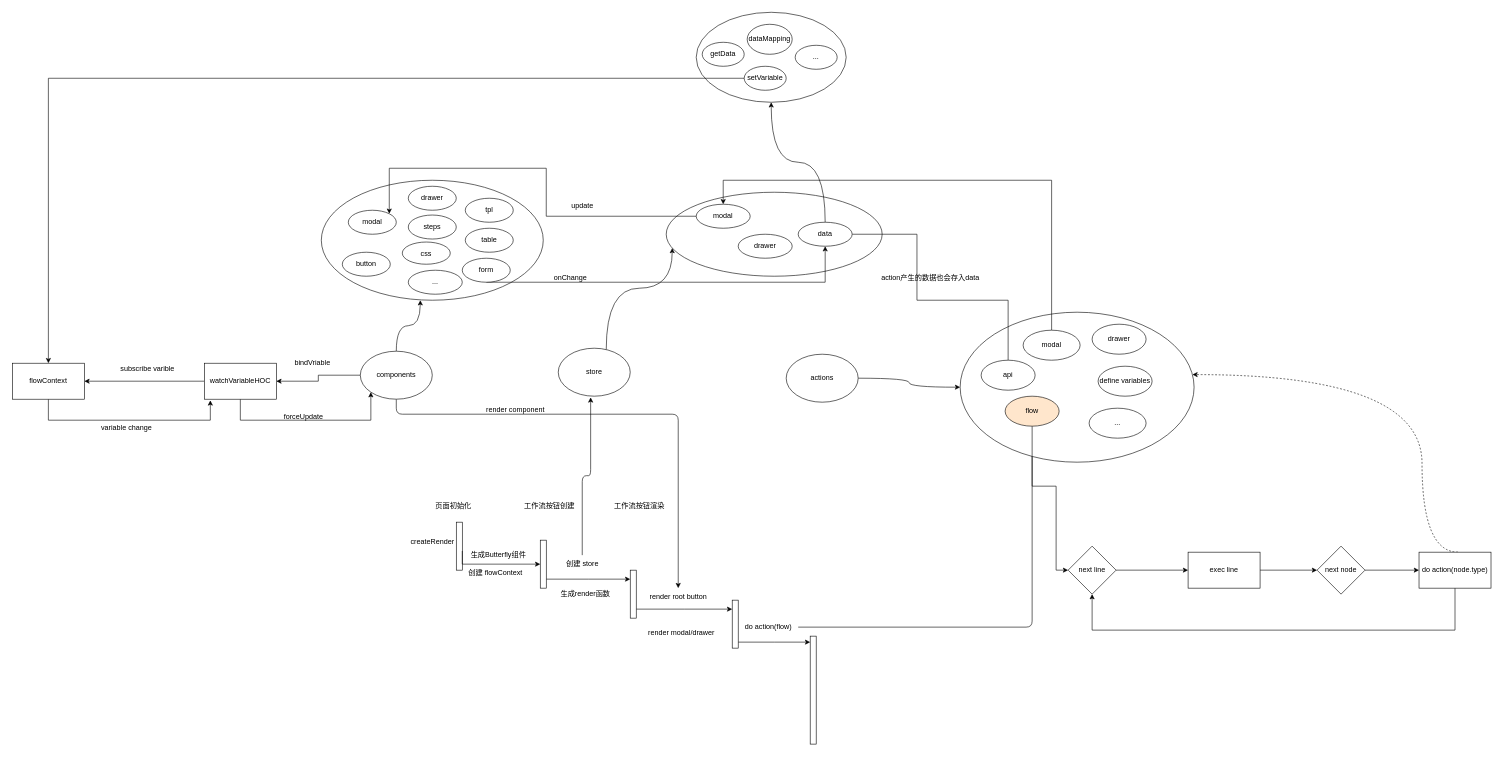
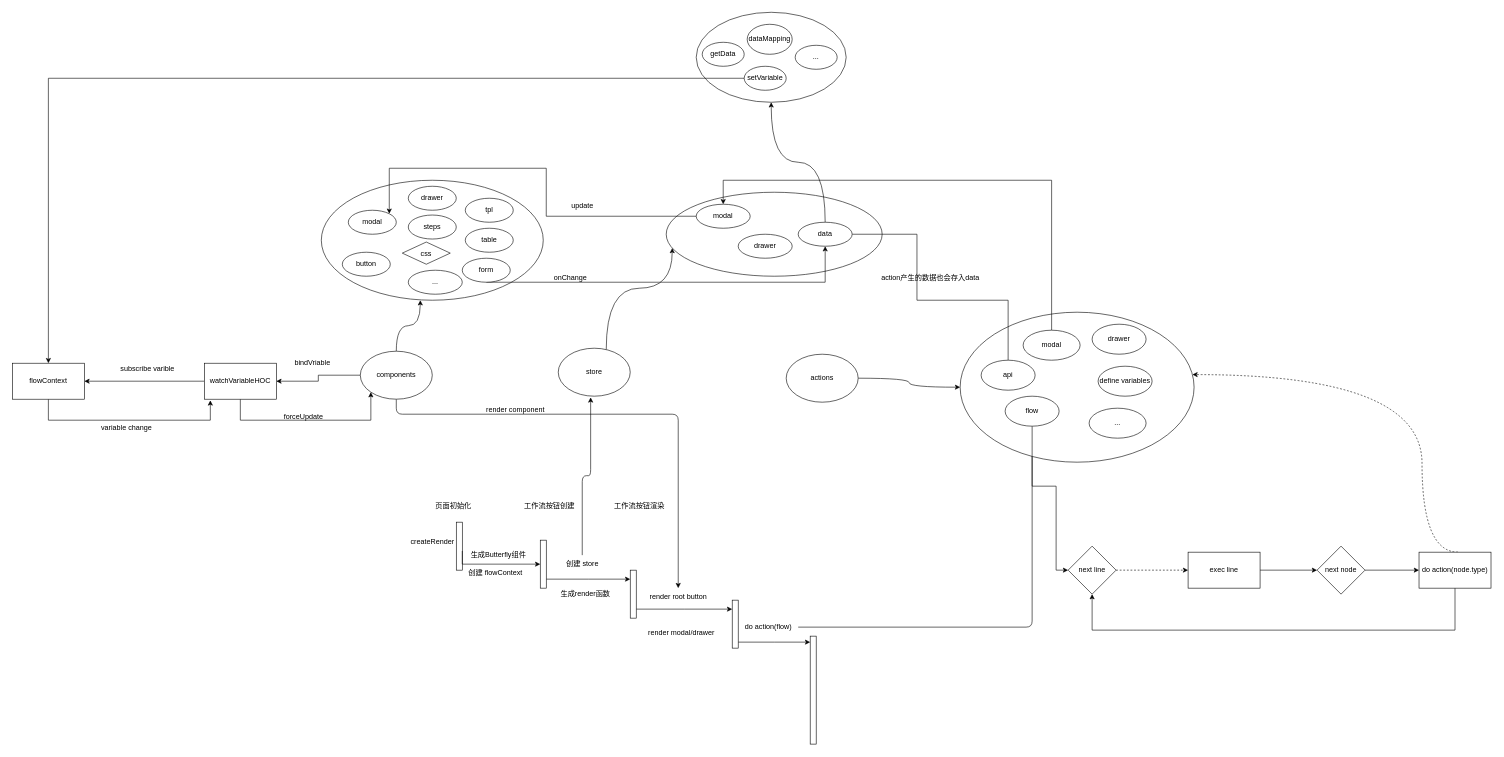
(426, 253) -> (426, 253)
(1032, 411) -> (1032, 411)
(1150, 570) -> (1150, 570)
